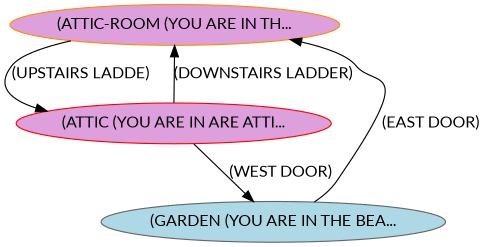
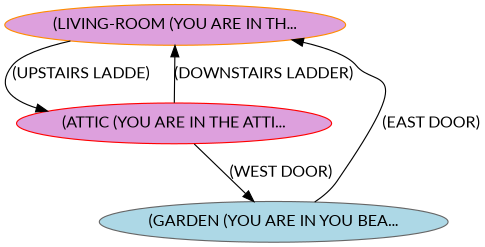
(175, 25) -> (175, 25)
(174, 123) -> (174, 123)
(273, 222) -> (274, 222)
